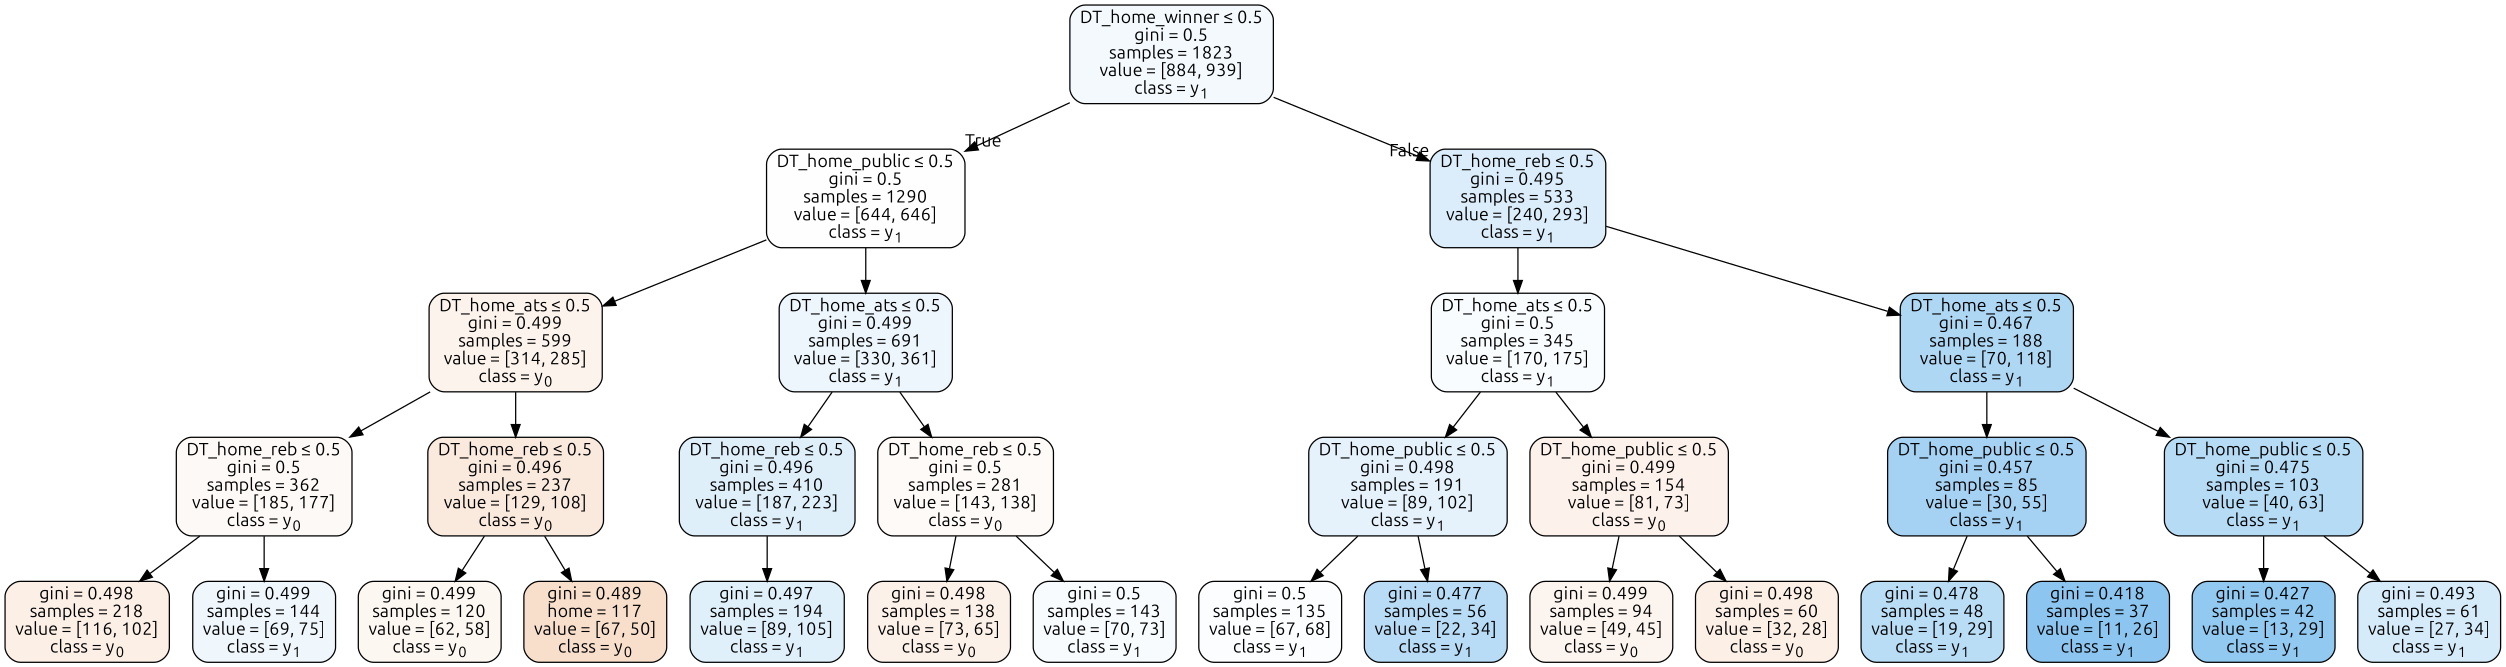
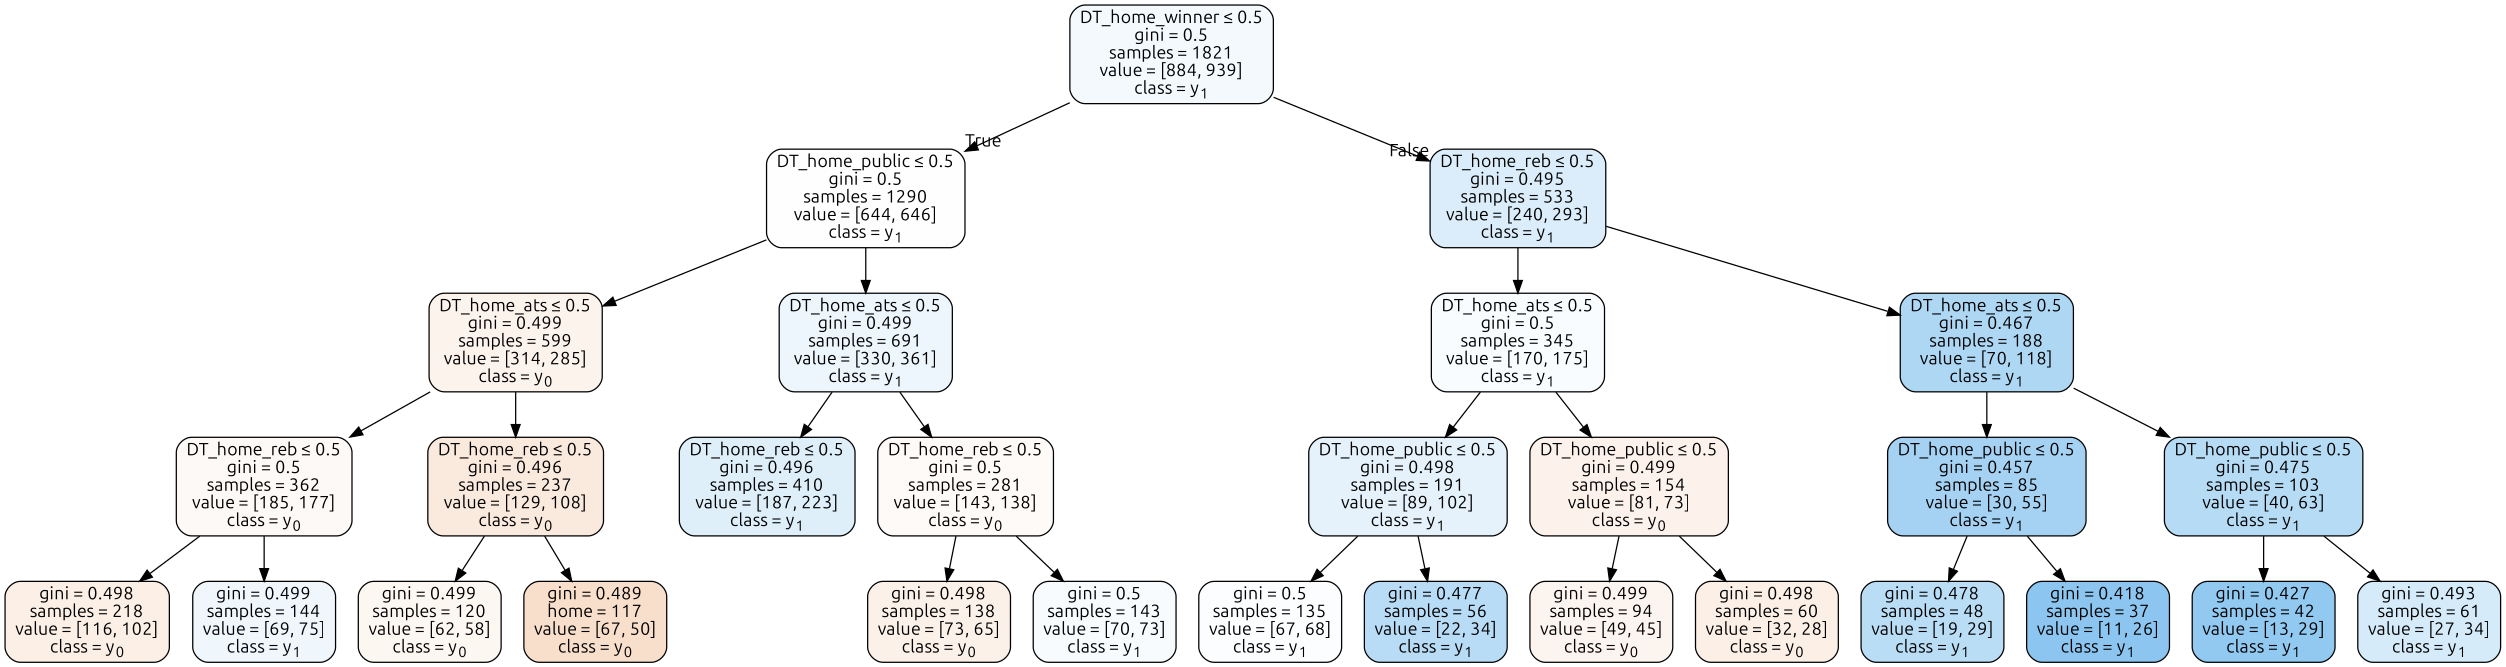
(1172, 53) -> (1172, 53)
(767, 622) -> none
